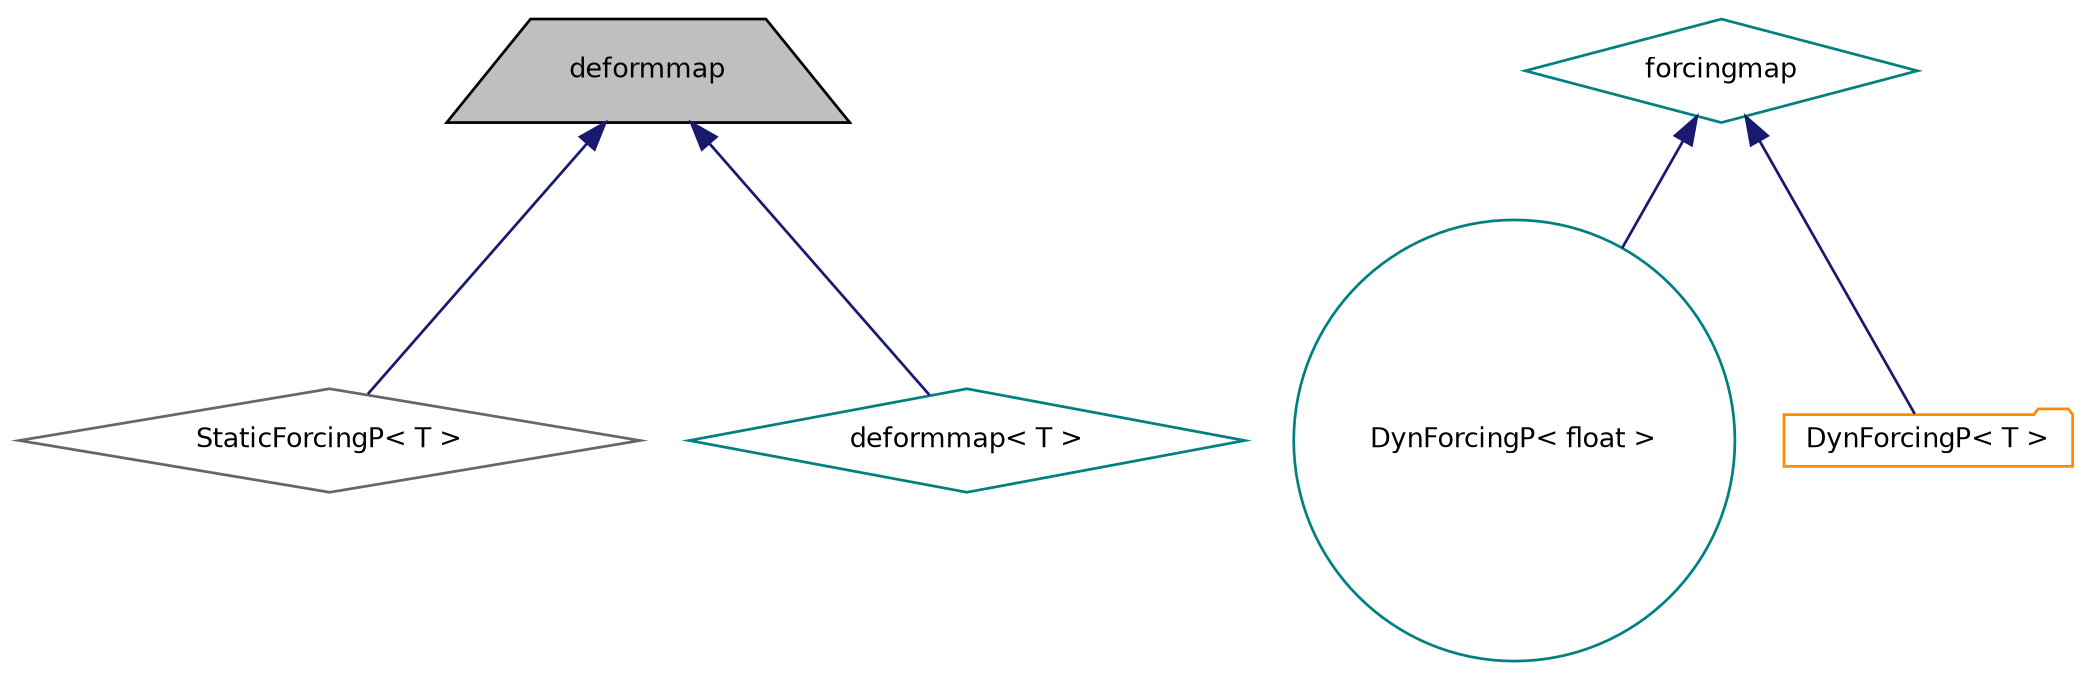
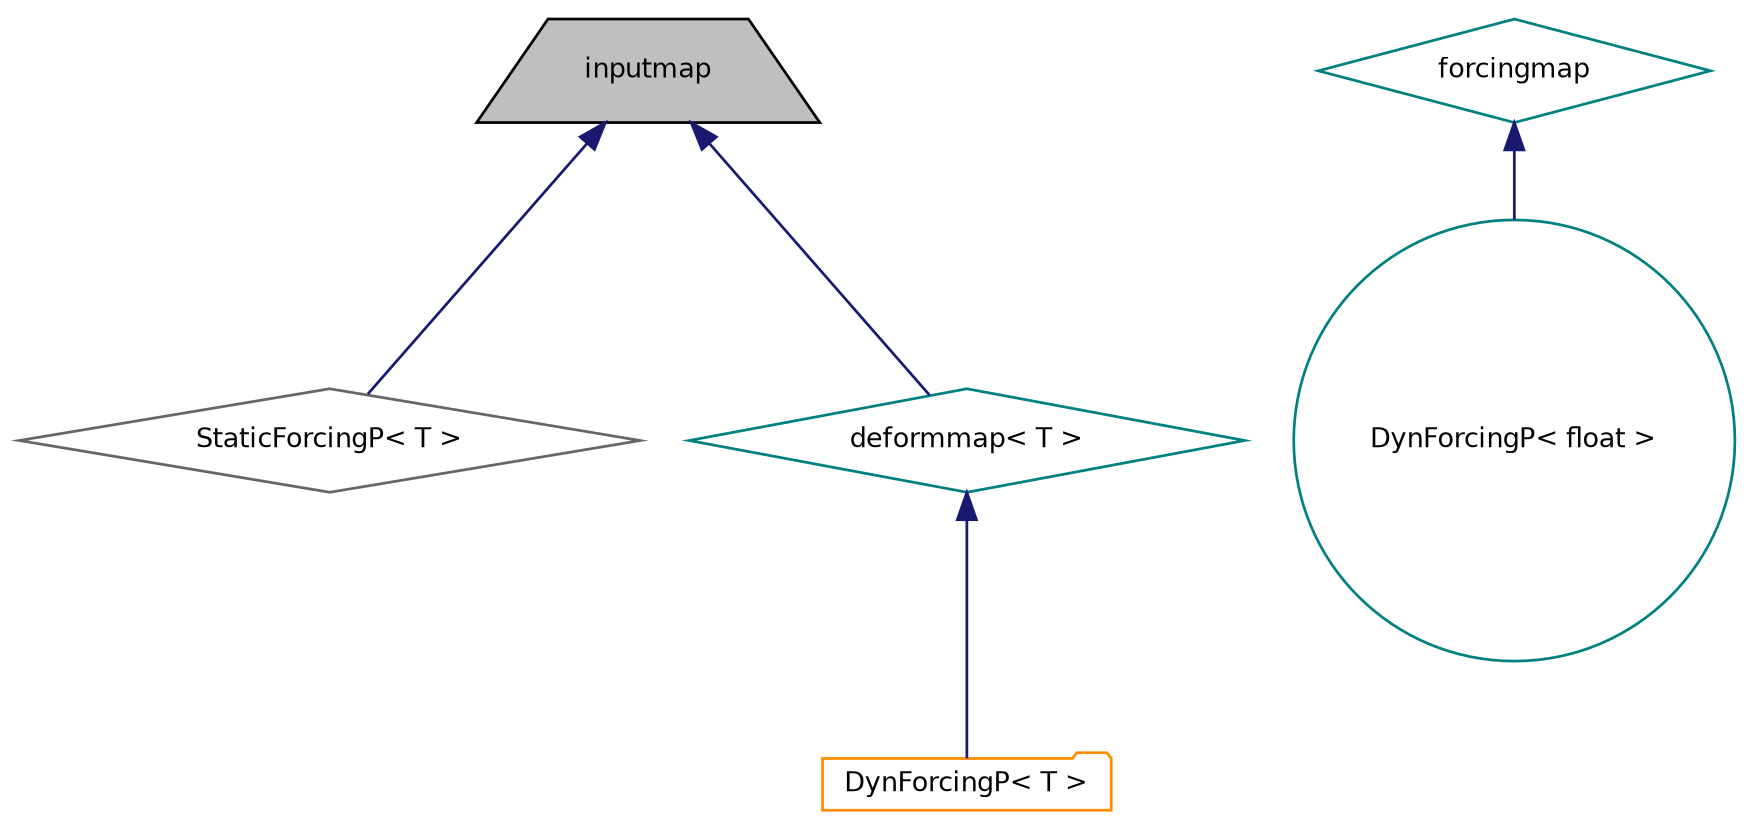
(648, 71) -> (648, 71)
(1837, 277) -> (967, 639)
